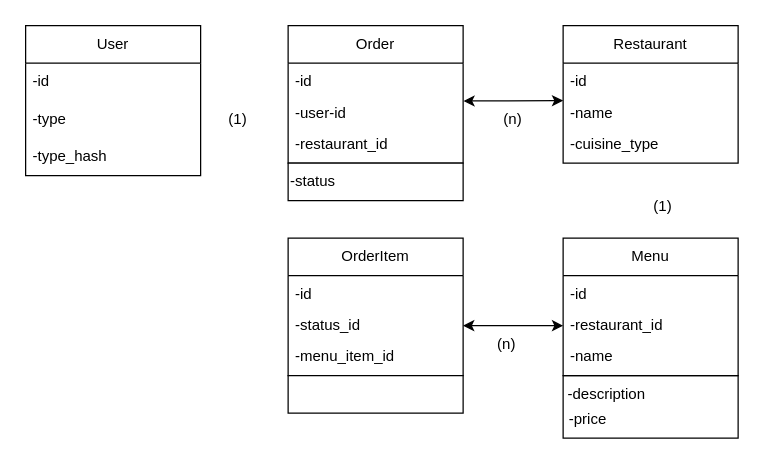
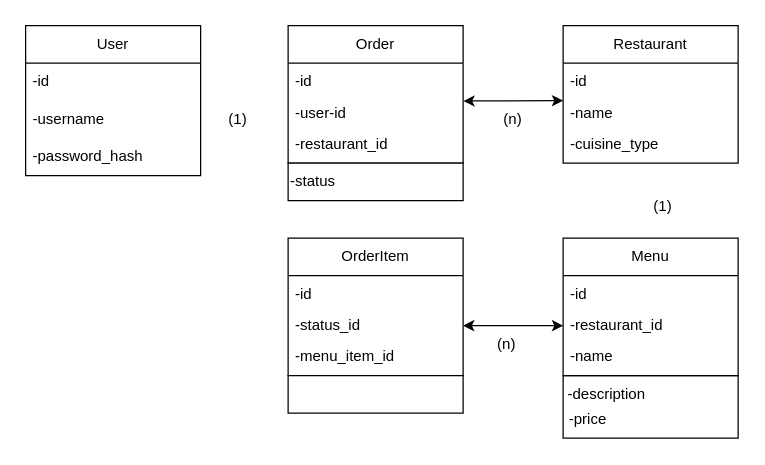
(54, 119) -> (71, 119)
(75, 157) -> (92, 157)
